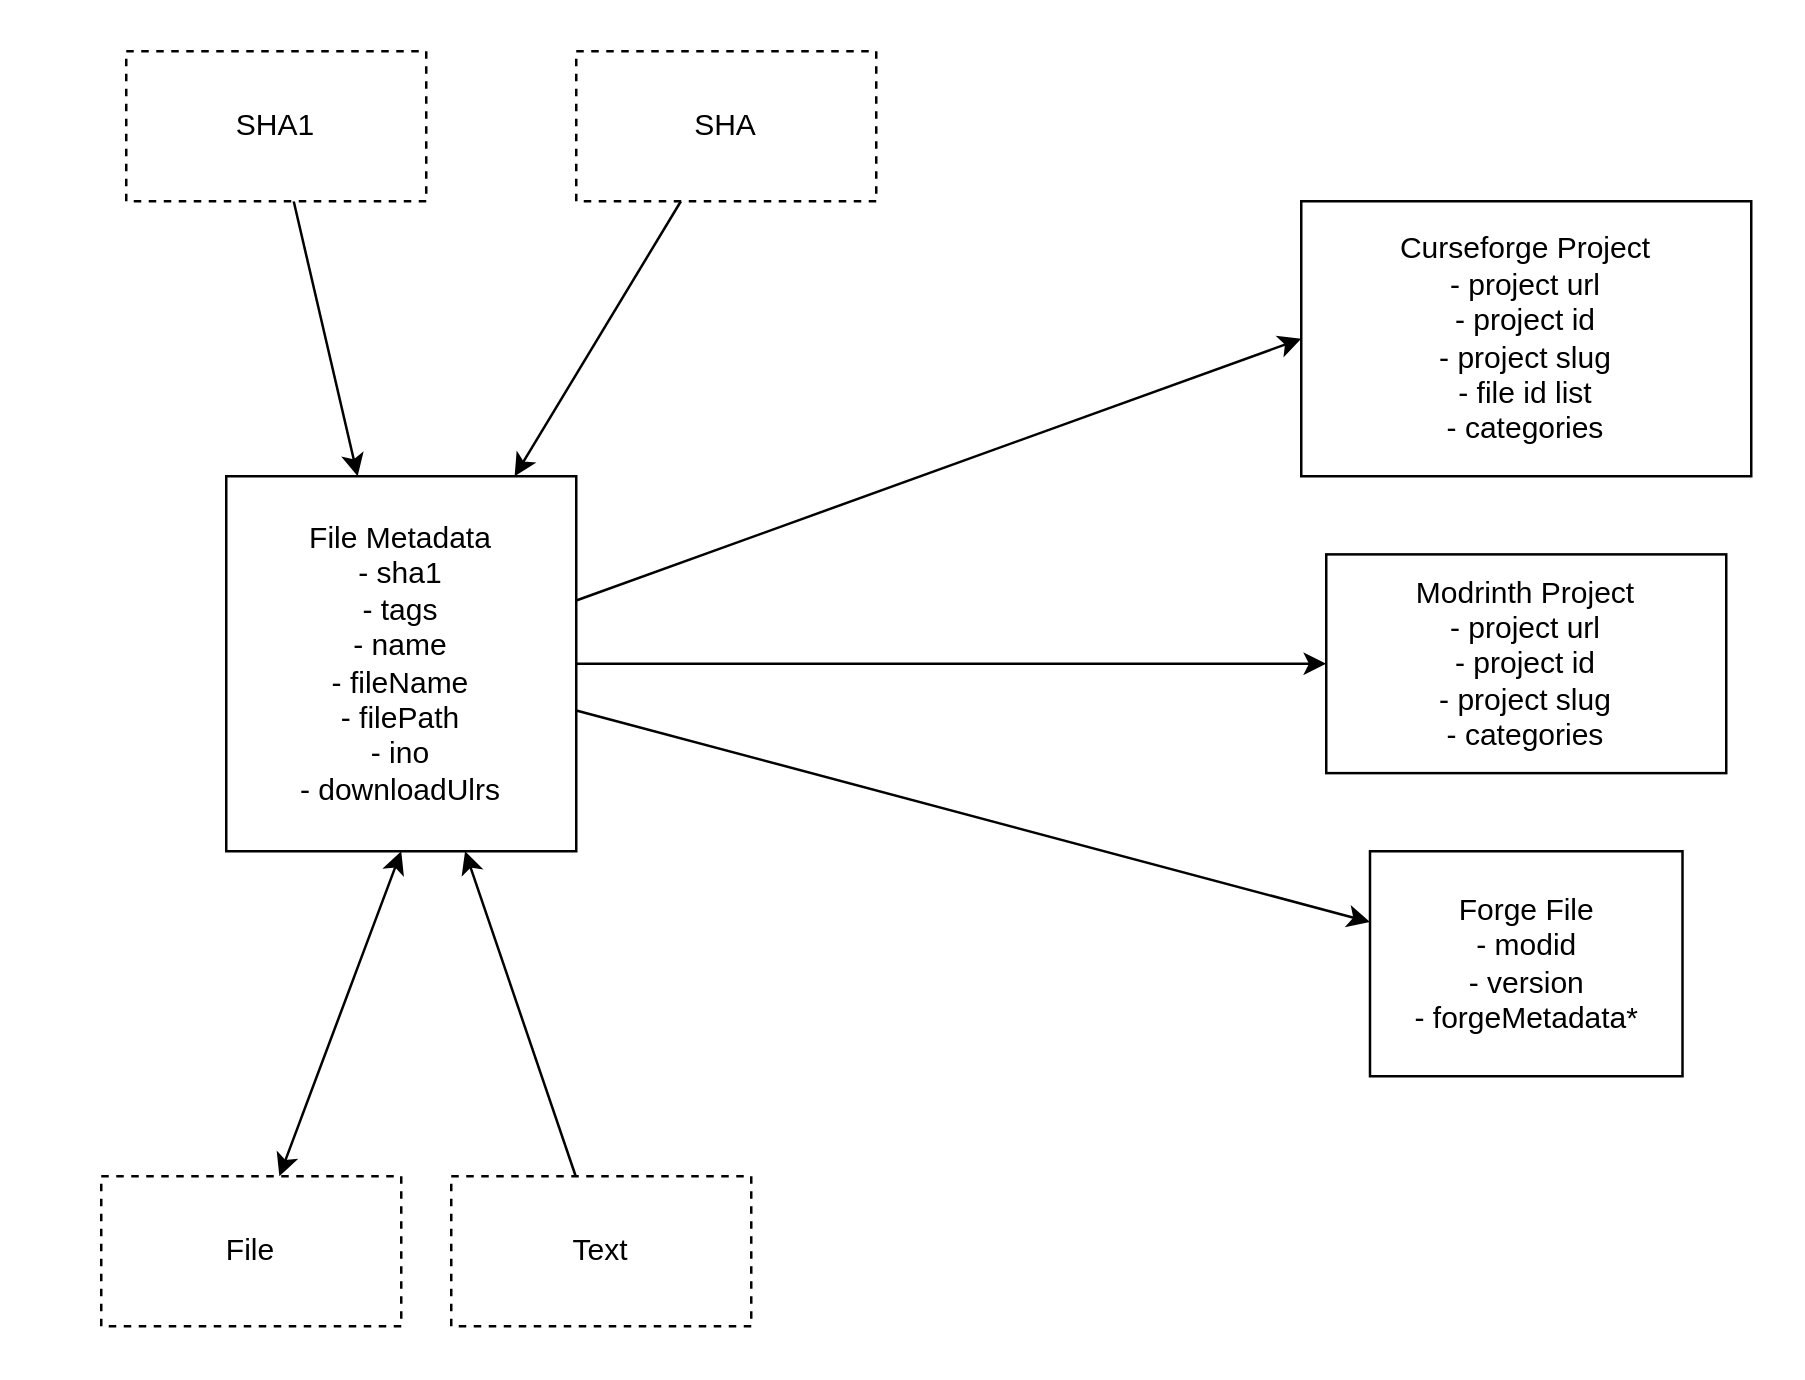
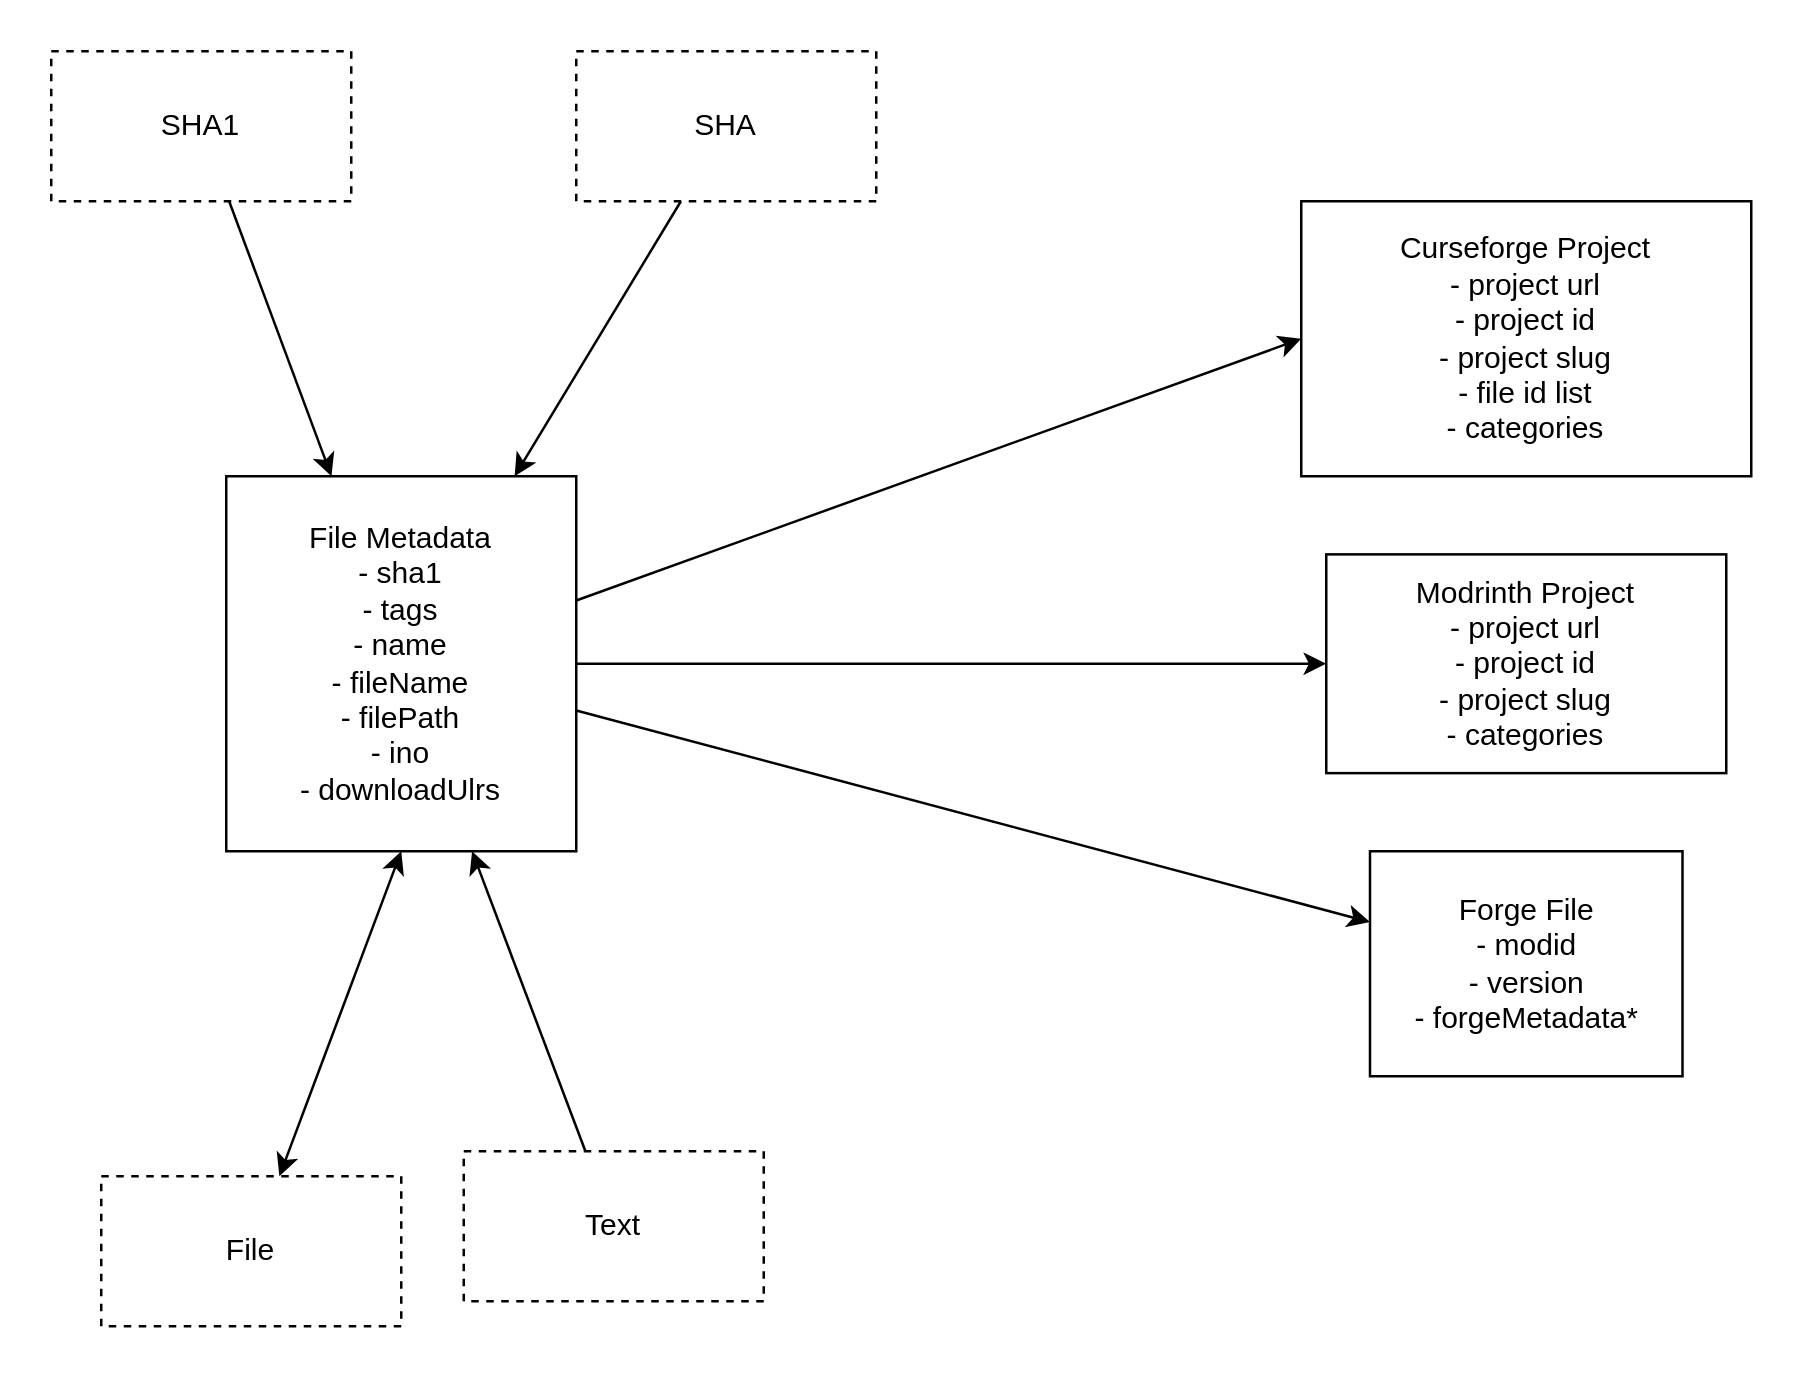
(276, 126) -> (201, 126)
(601, 1251) -> (614, 1226)
